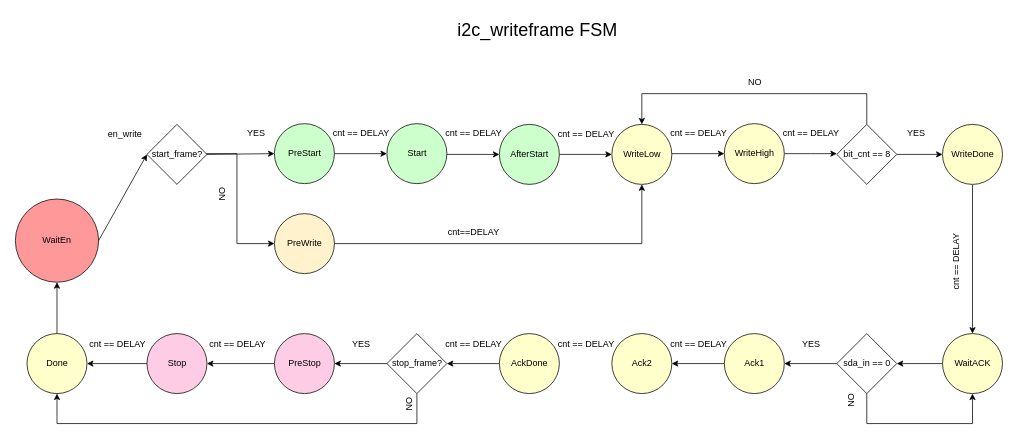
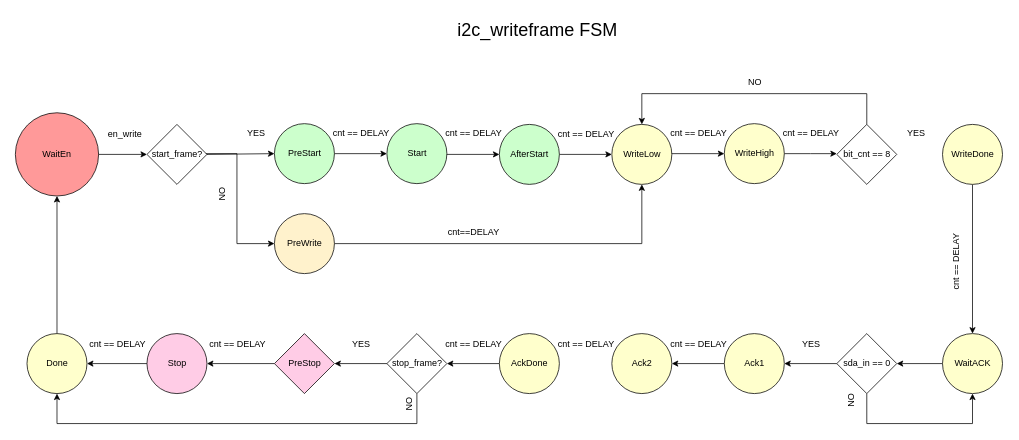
(917, 154) -> none
(57, 240) -> (57, 154)
(305, 363) -> (305, 363)
